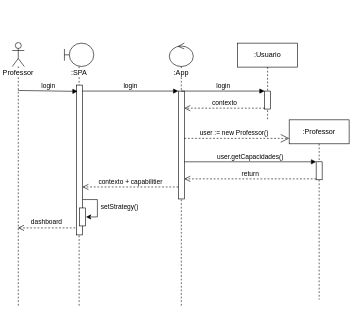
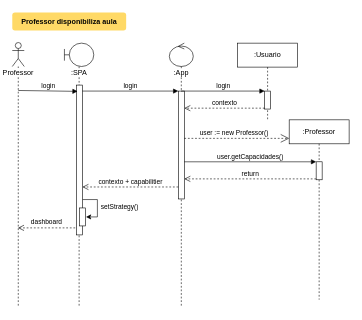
none -> (69, 21)
